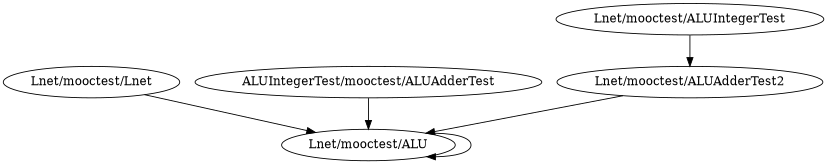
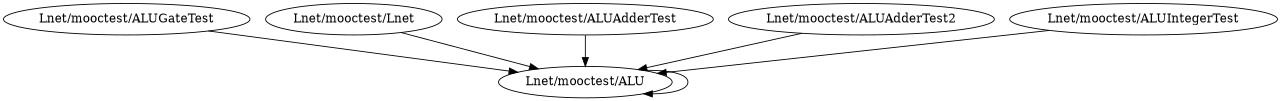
none -> (127, 19)
(690, 46) -> (858, 51)
(368, 82) -> (585, 19)
